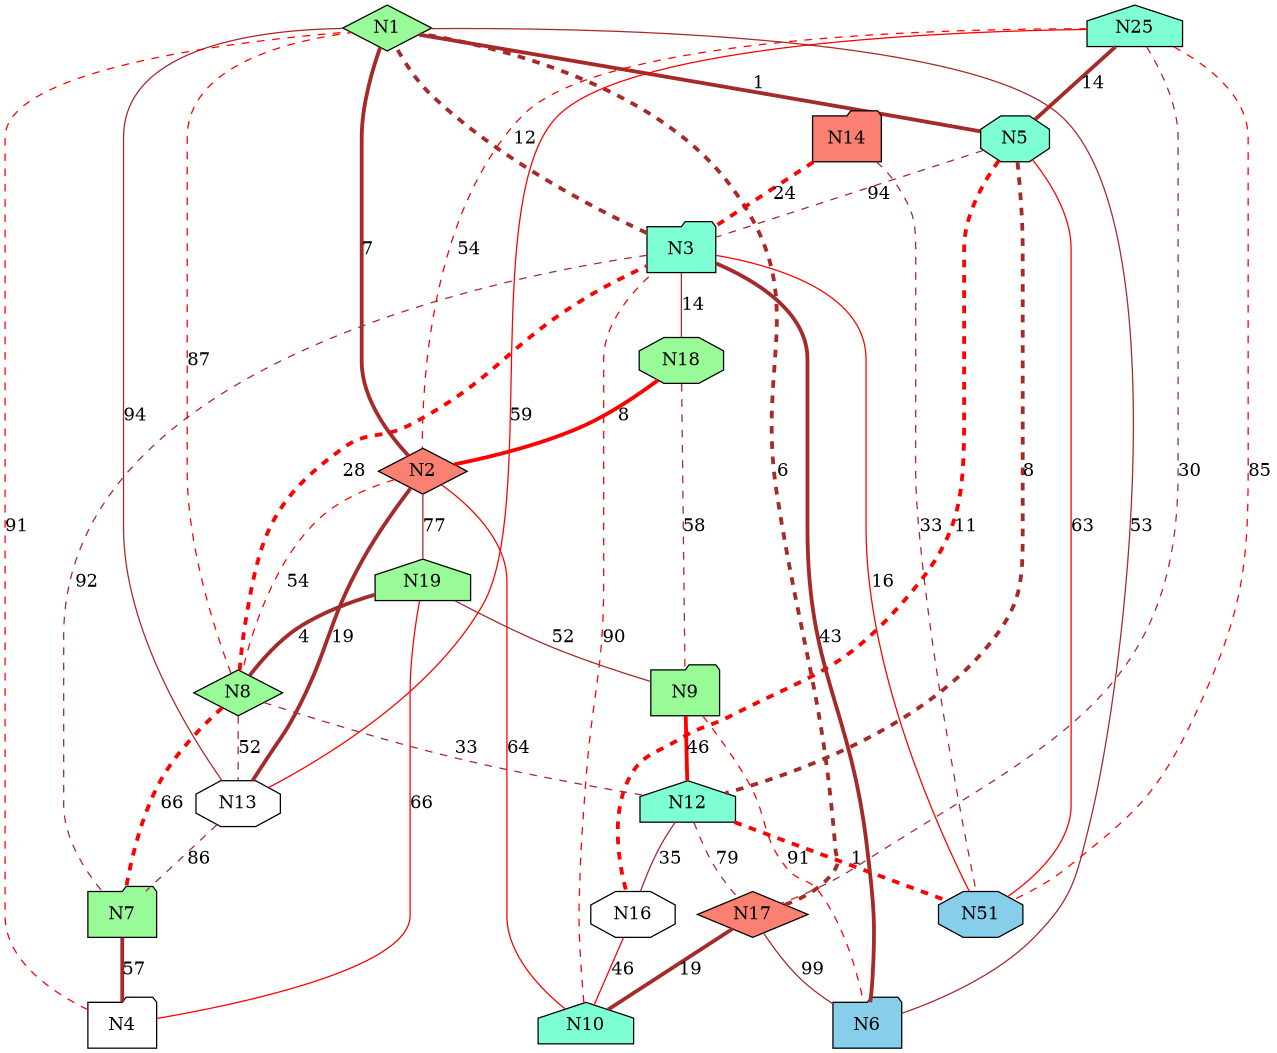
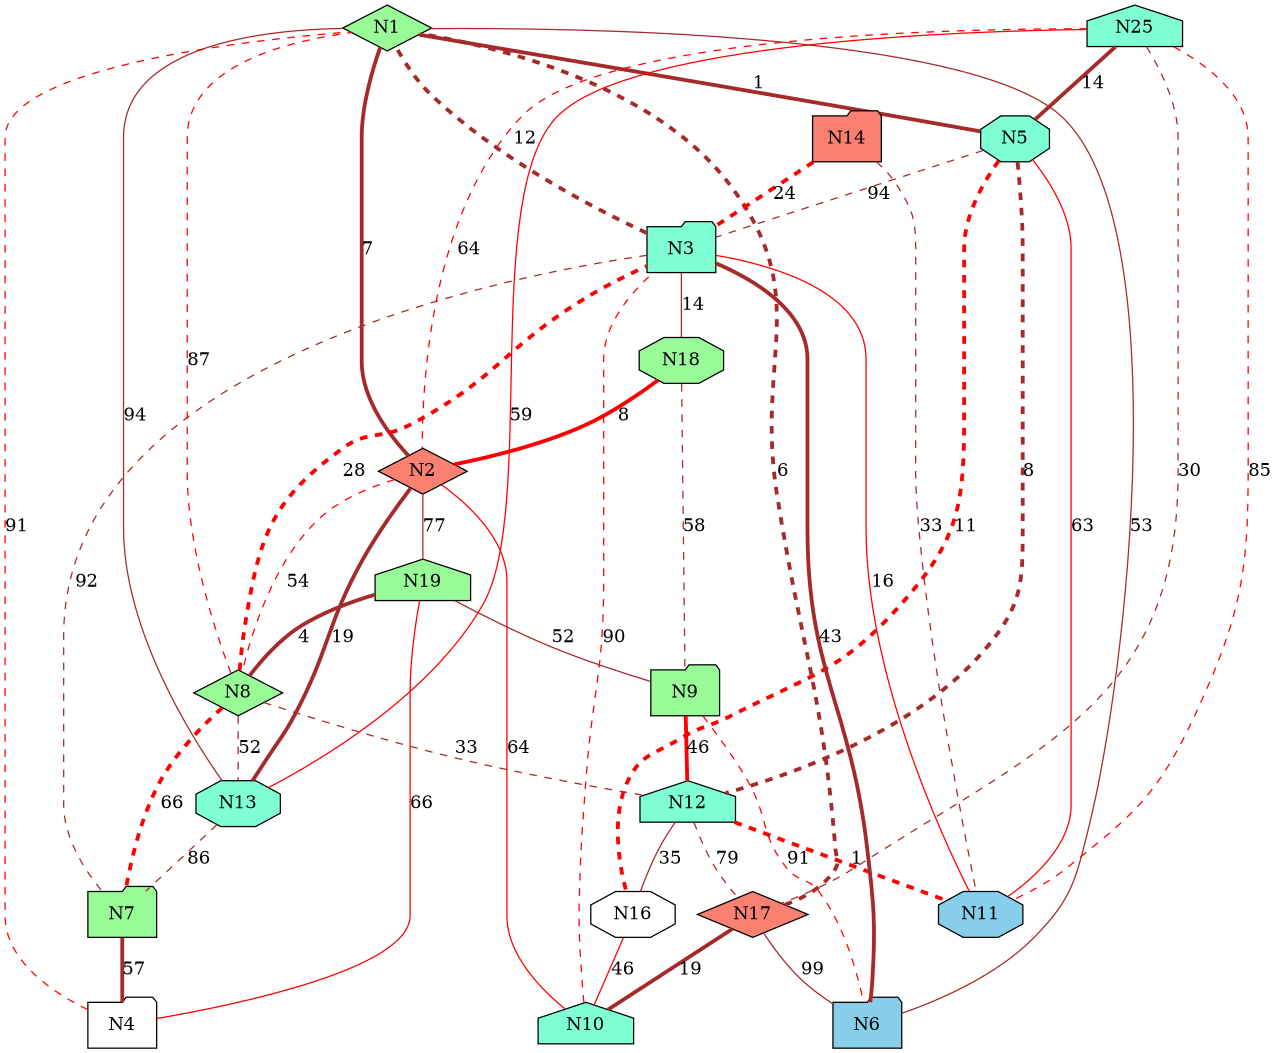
(469, 250) -> (469, 250)
(238, 804) -> (238, 804)
(981, 914) -> (981, 914)
